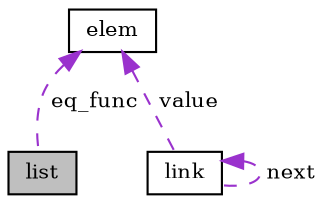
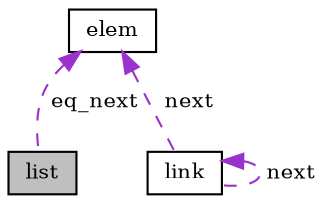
(91, 102) -> (91, 102)
(186, 102) -> (186, 102)
